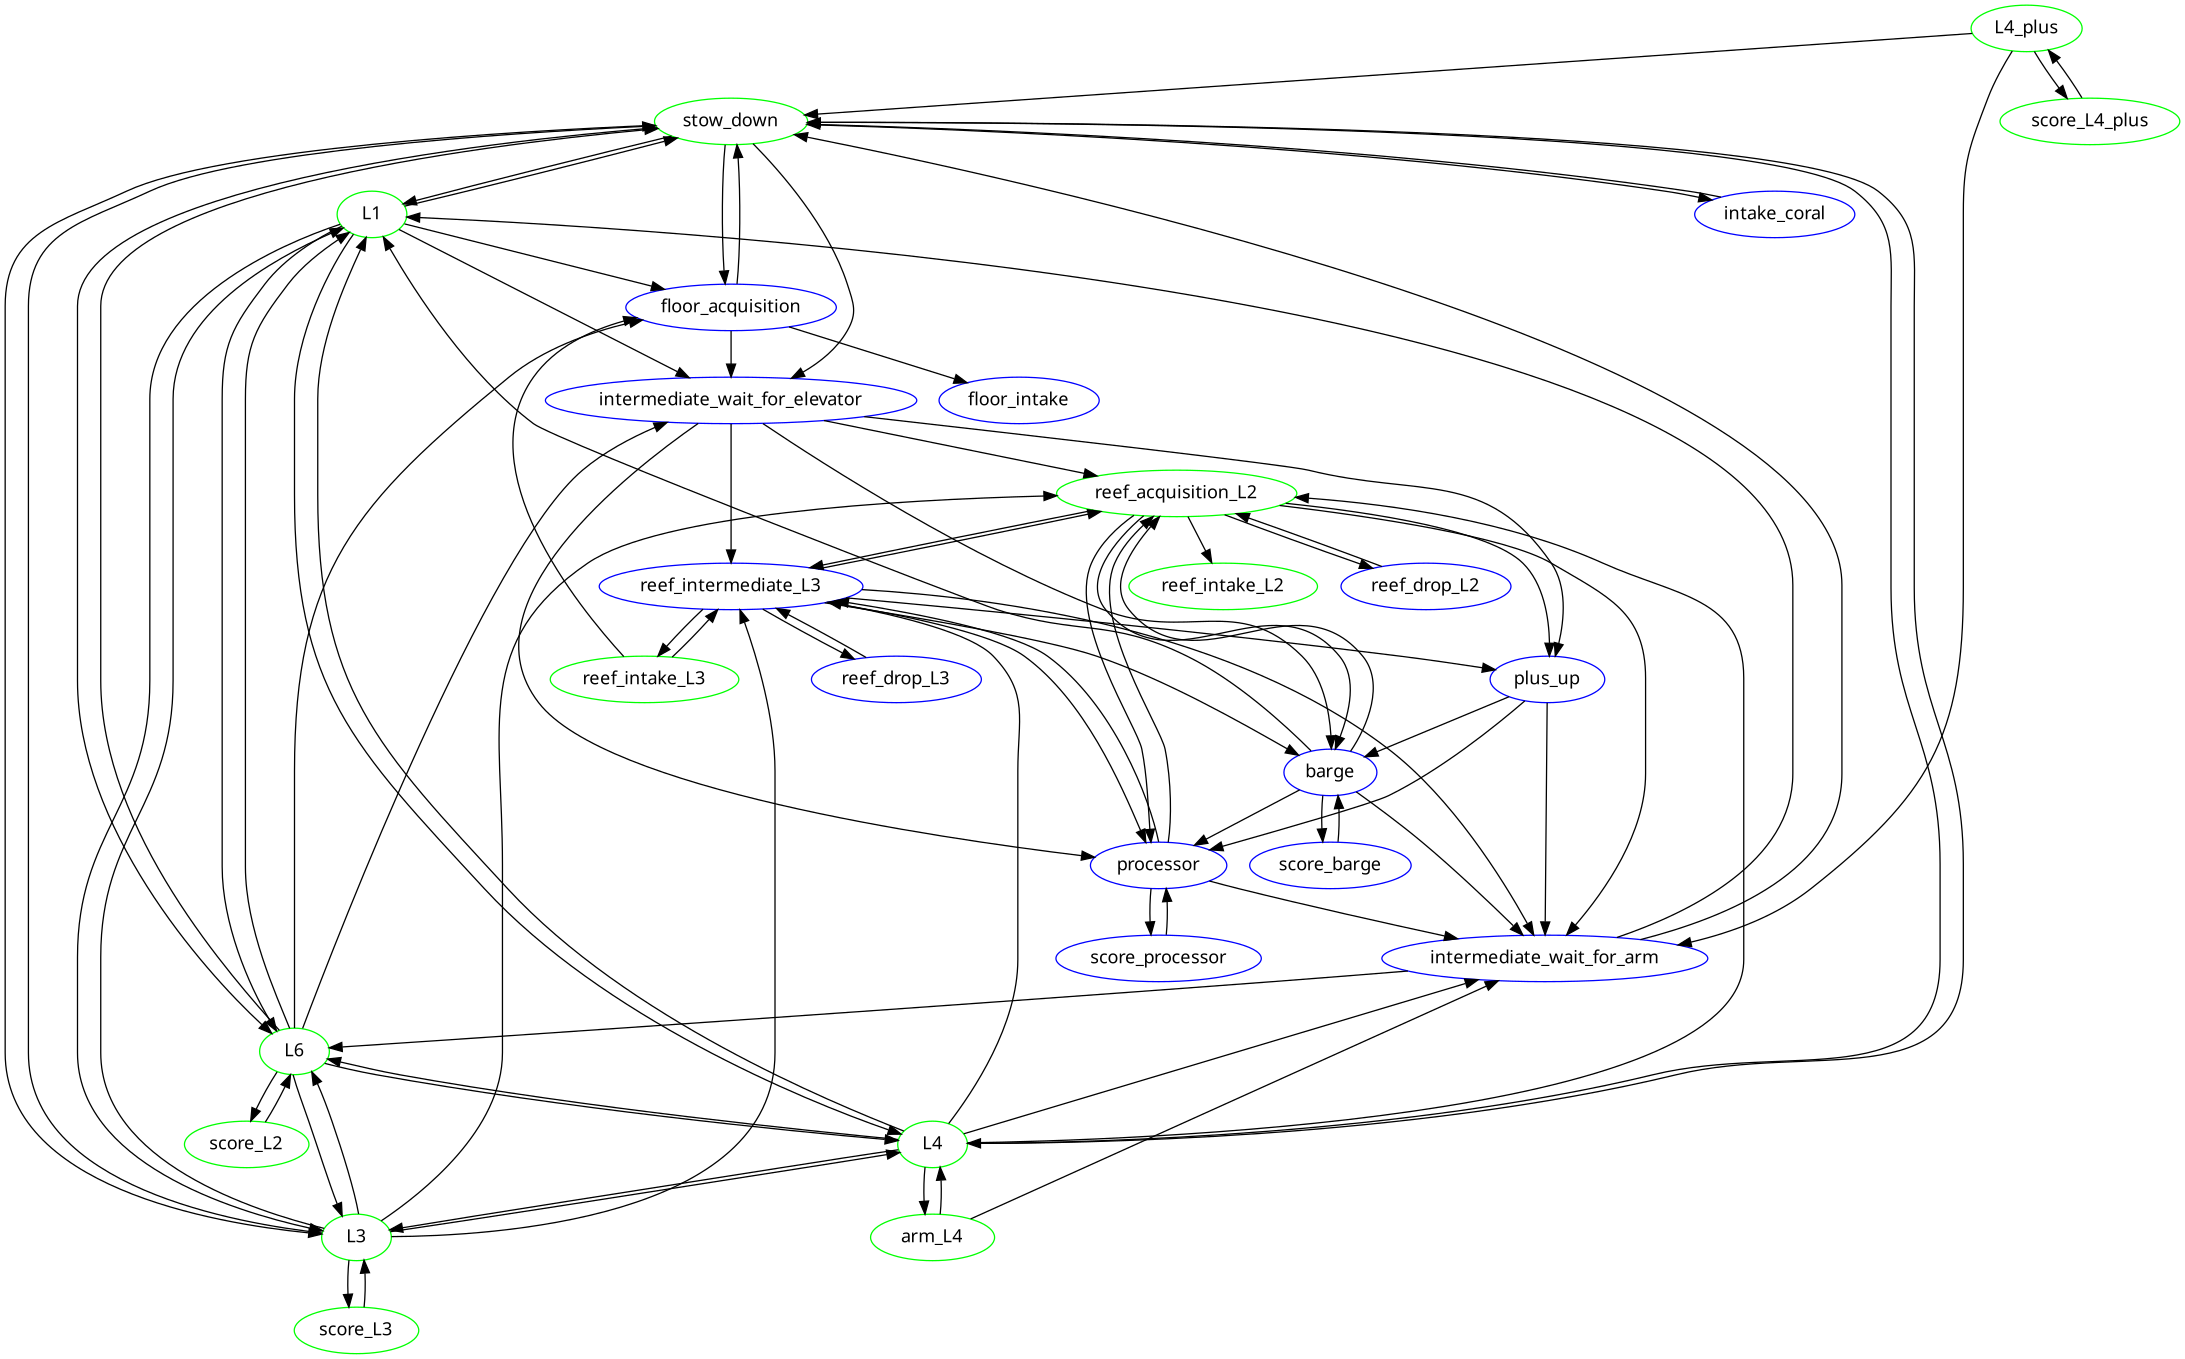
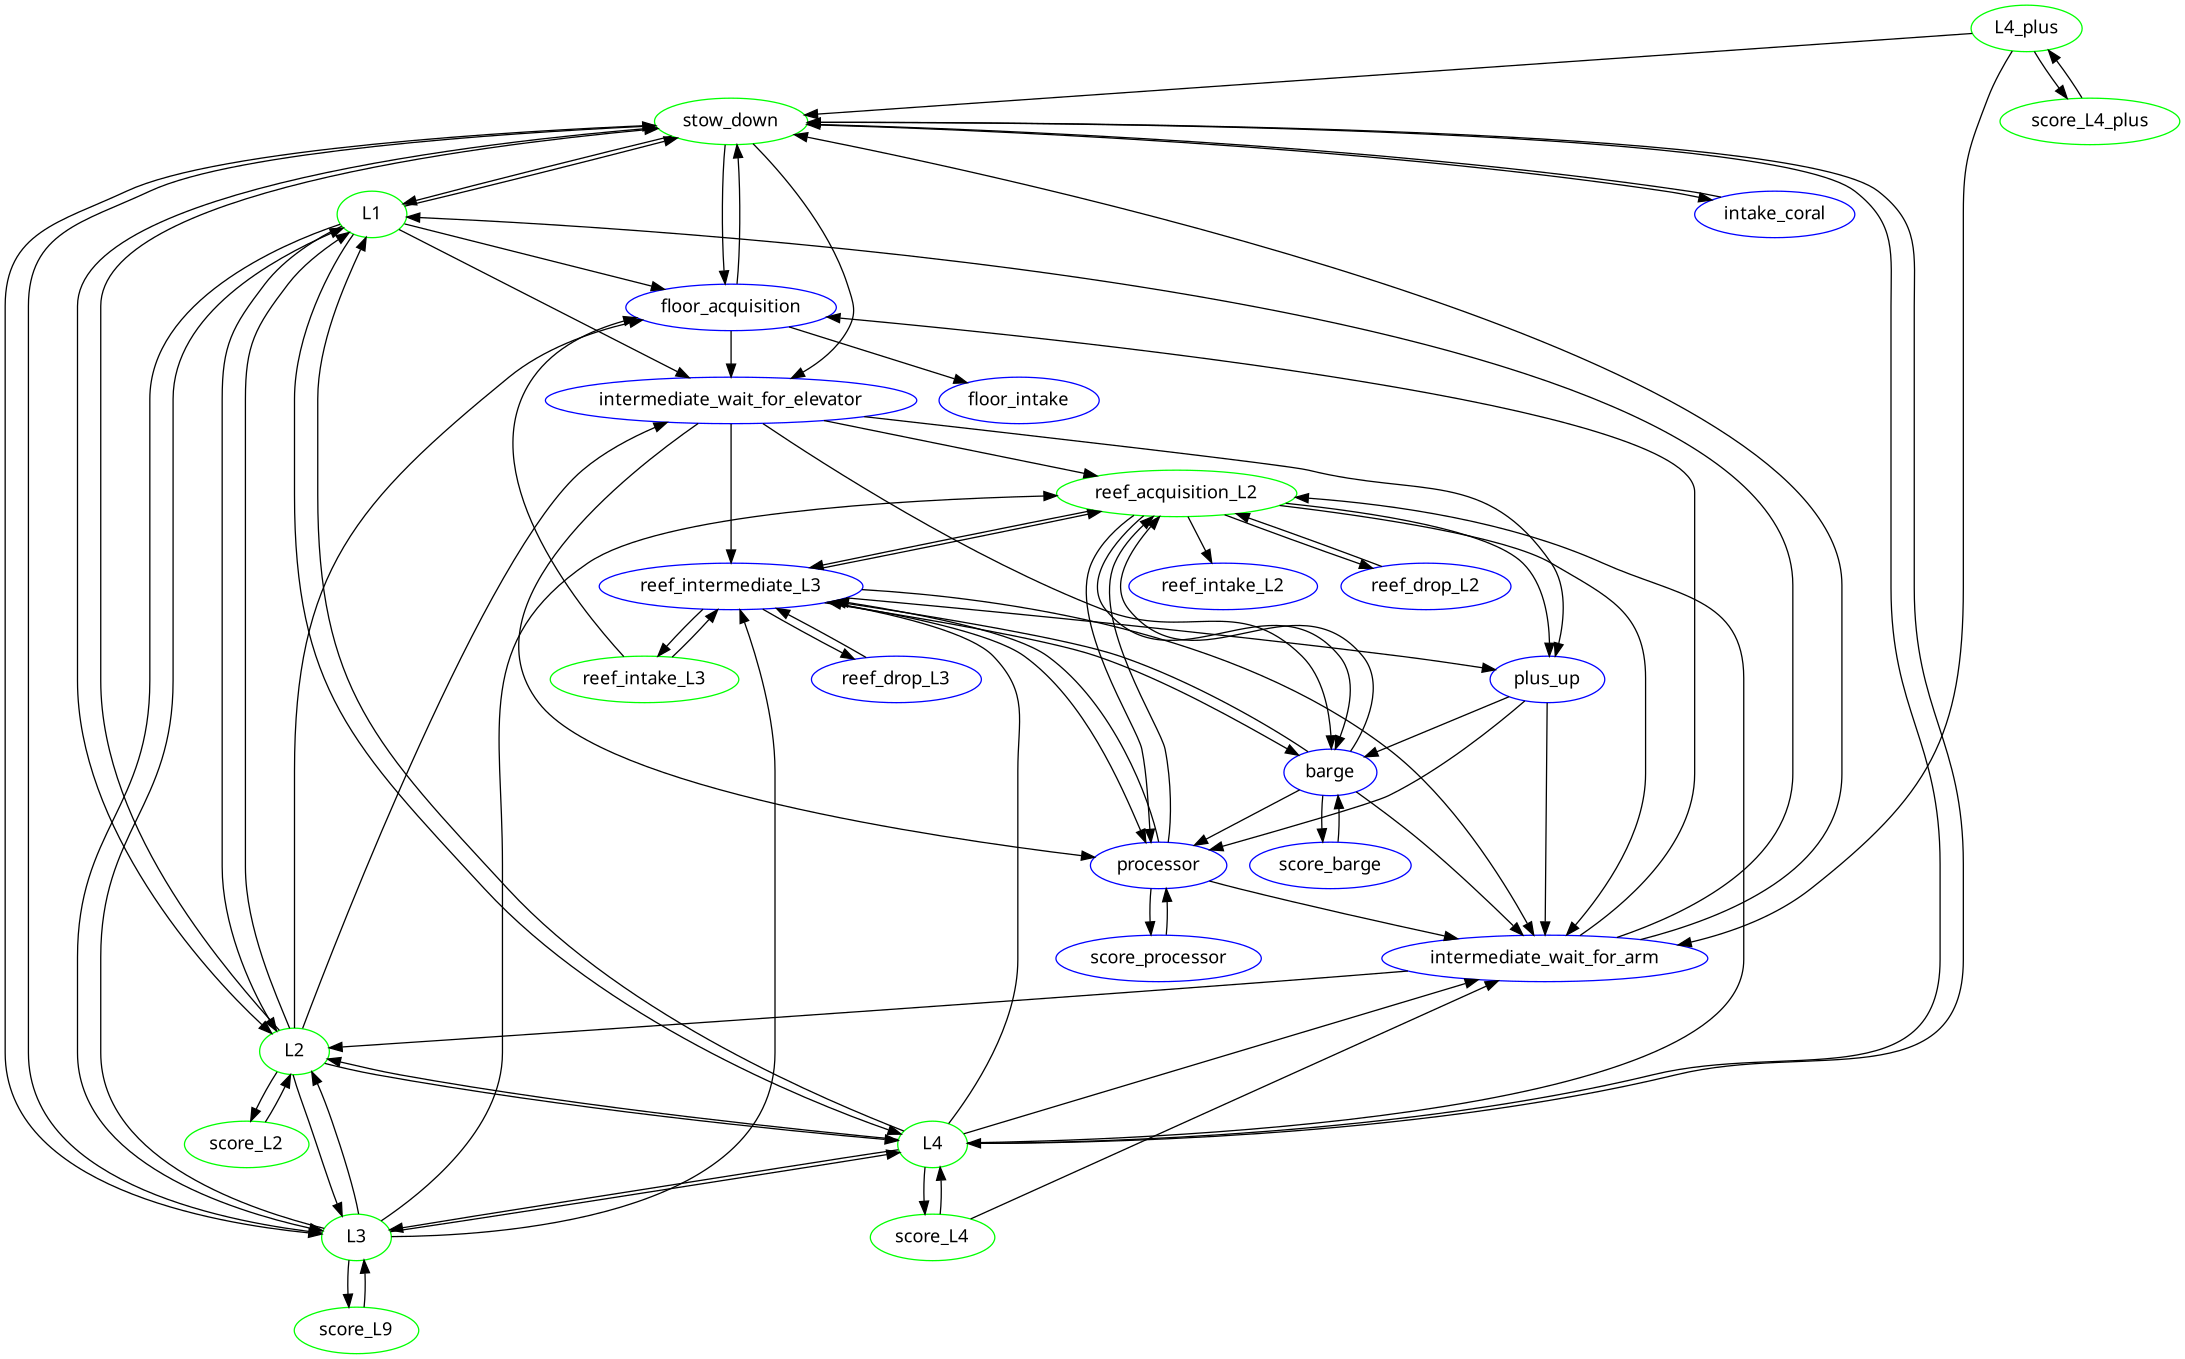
none -> (1519, 412)
(822, 543) -> (1146, 666)
(1223, 586) -> (1223, 586)
(294, 1051) -> (294, 1051)
(933, 1237) -> (933, 1237)
(356, 1330) -> (356, 1330)
